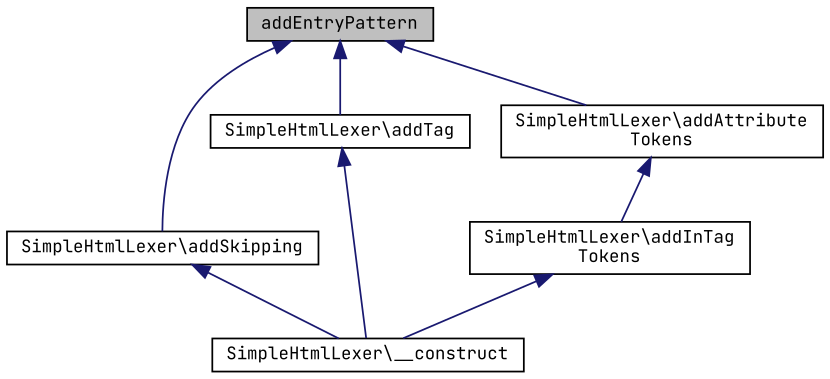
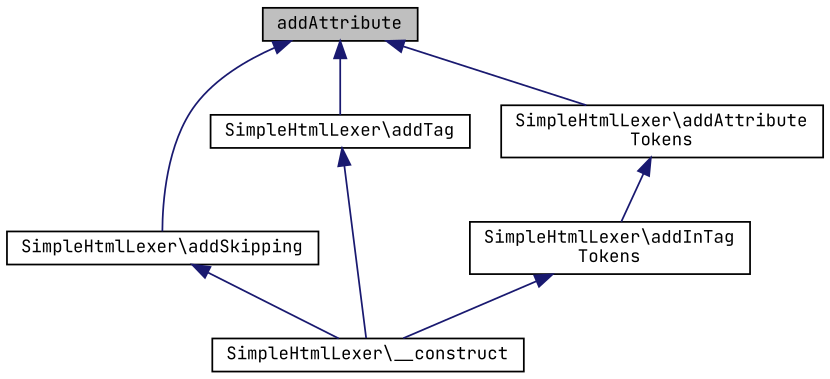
(340, 24) -> (340, 24)
